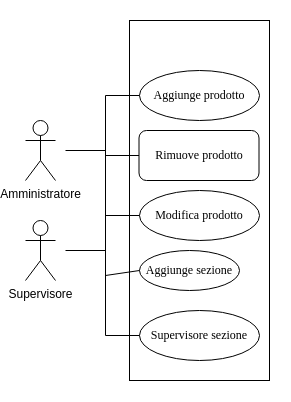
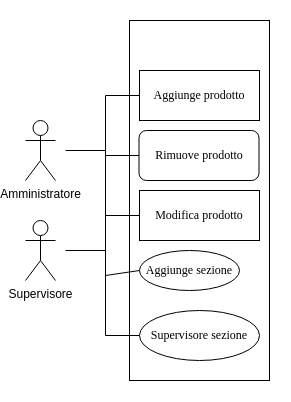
(200, 96) -> (200, 96)
(200, 216) -> (200, 216)
